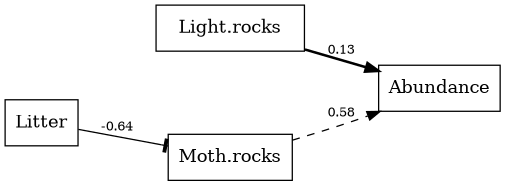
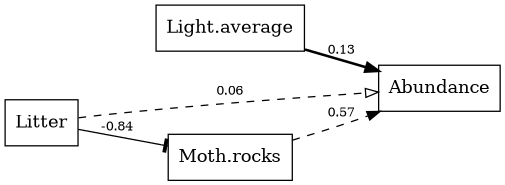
(230, 28) -> (230, 28)
none -> (222, 104)
(342, 113) -> (342, 113)
(117, 127) -> (117, 127)
